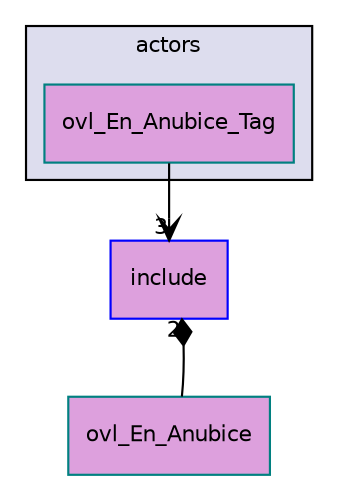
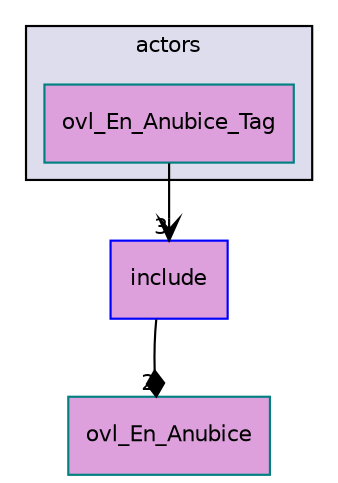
(184, 371) -> (155, 345)
